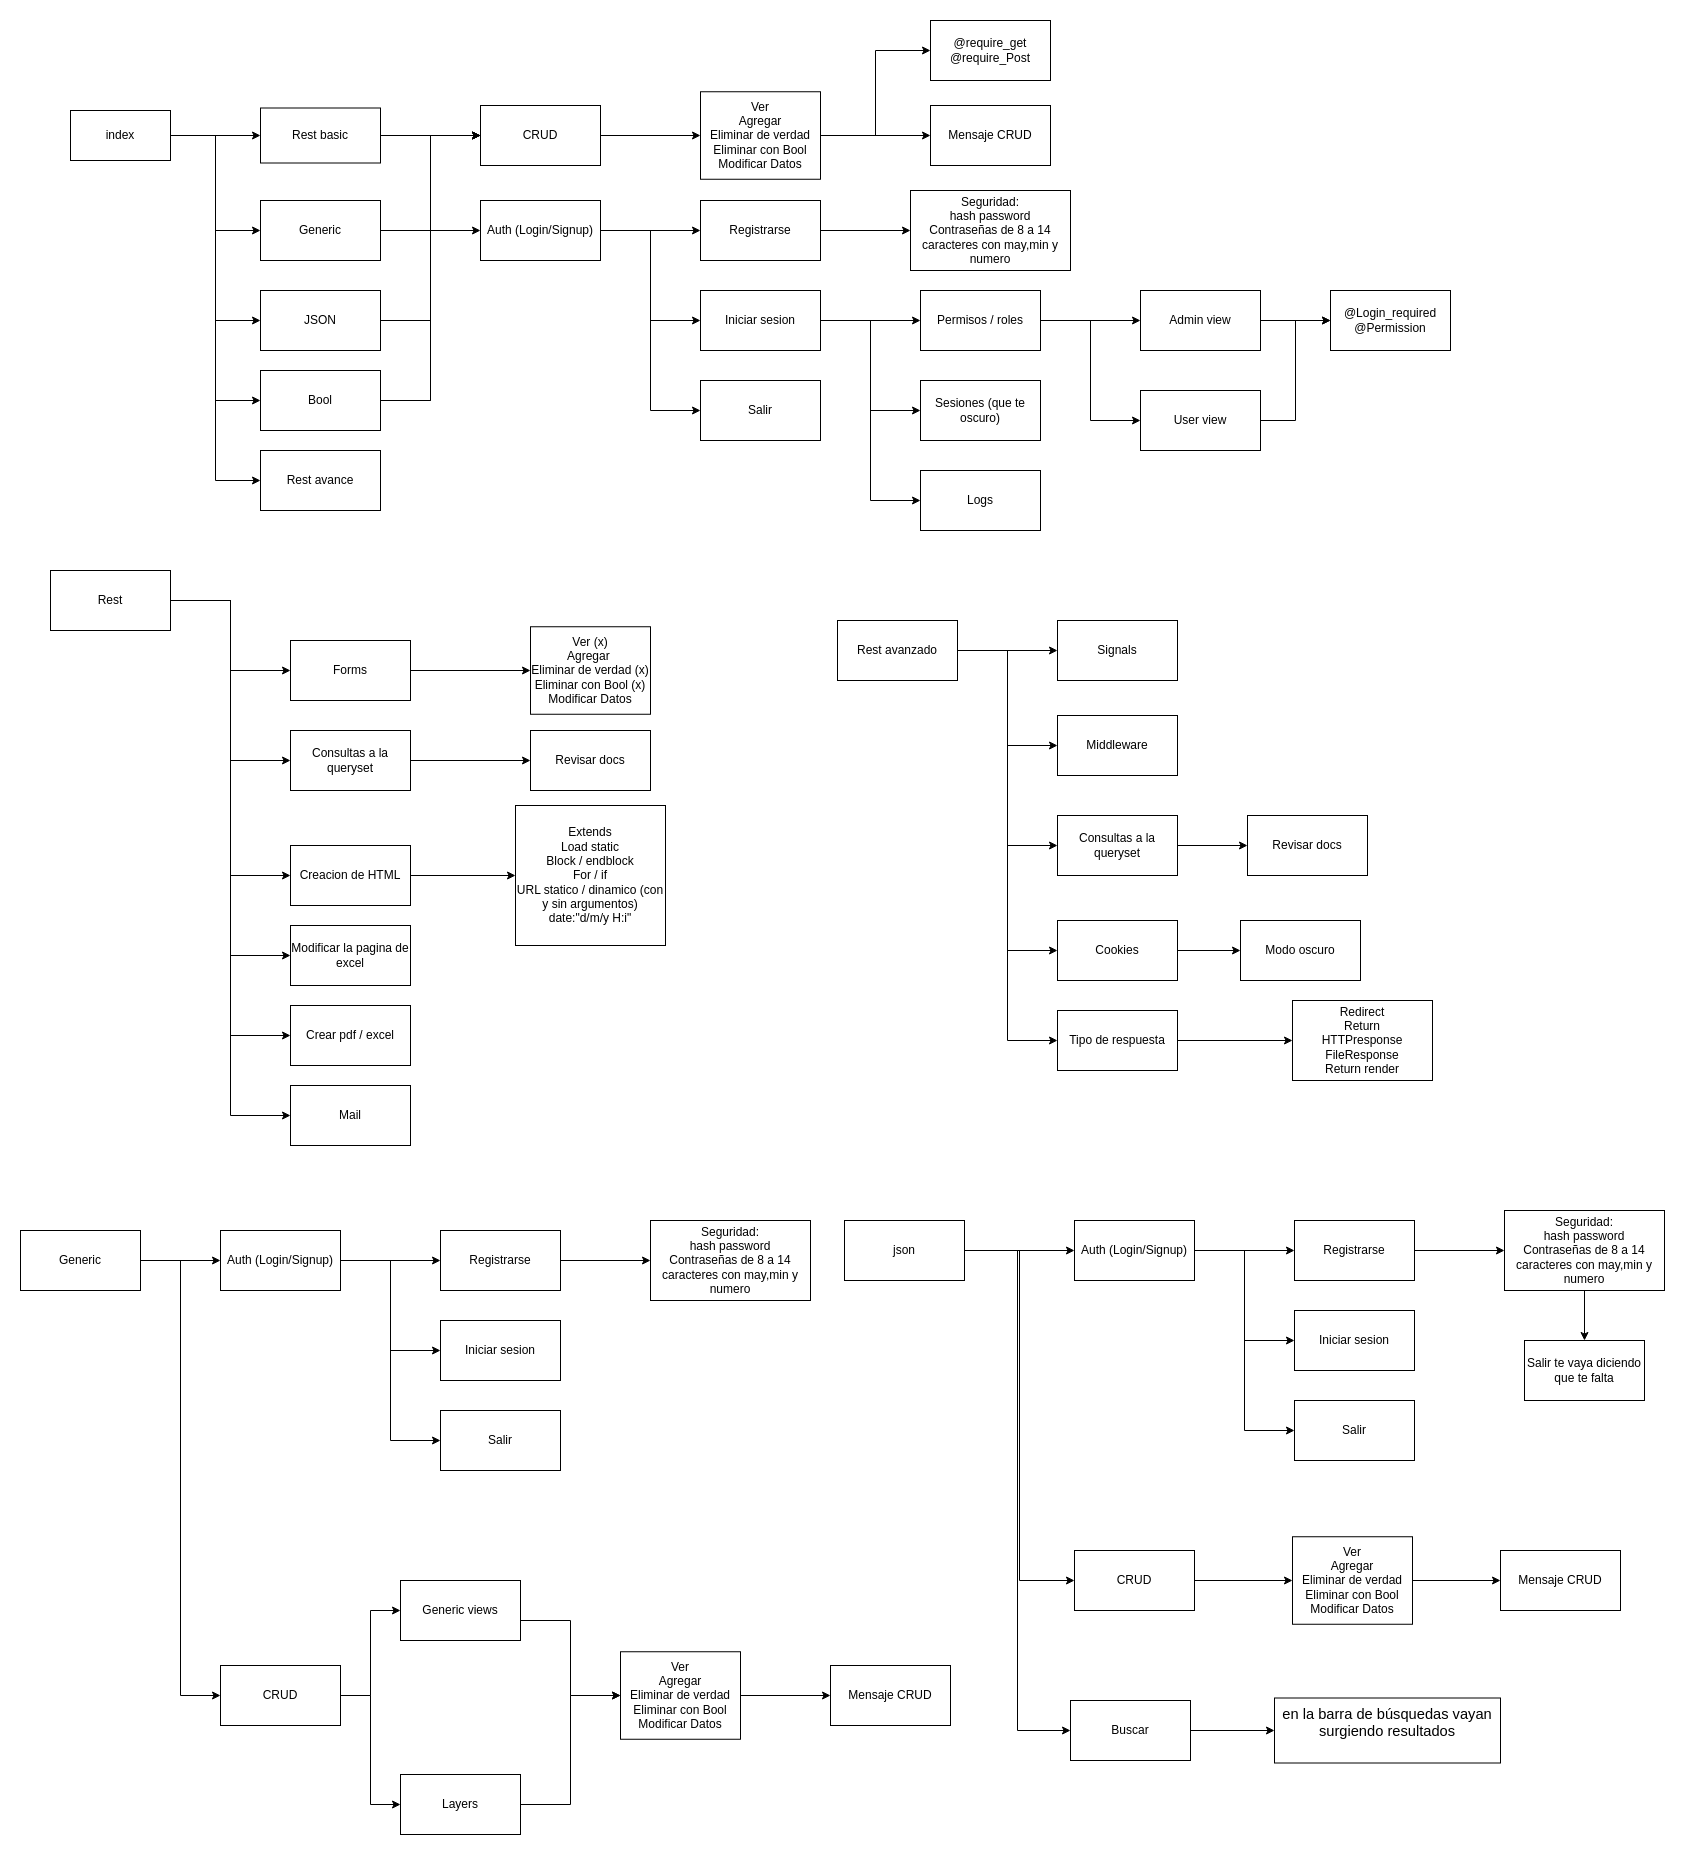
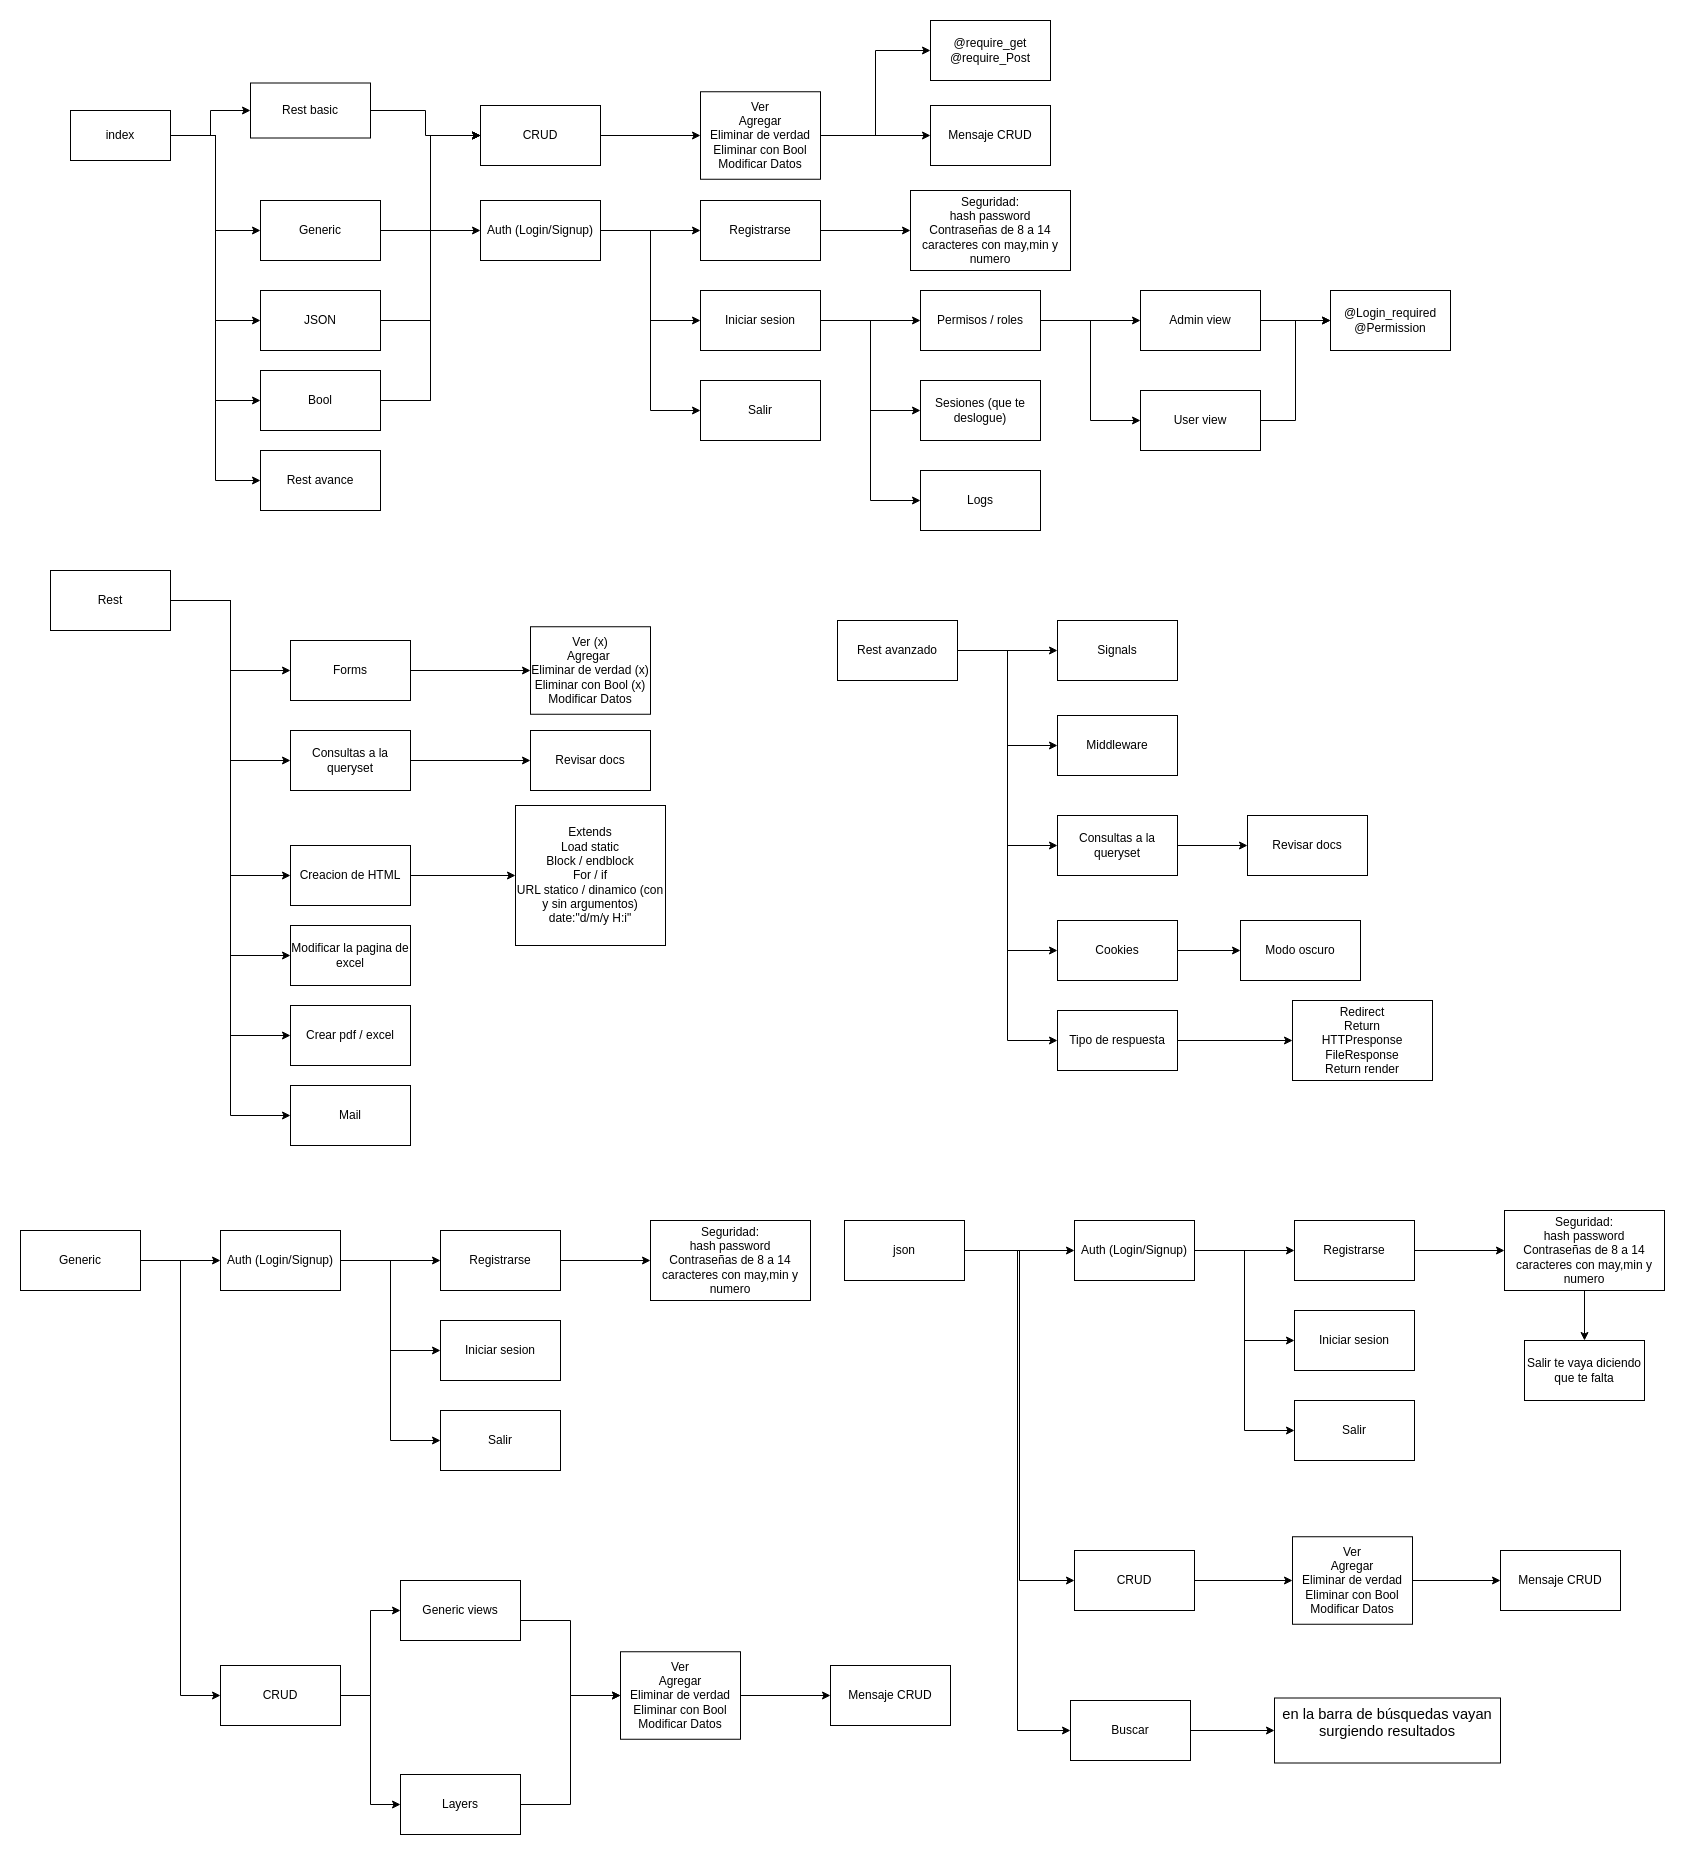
(321, 136) -> (311, 111)
(981, 411) -> (981, 411)
